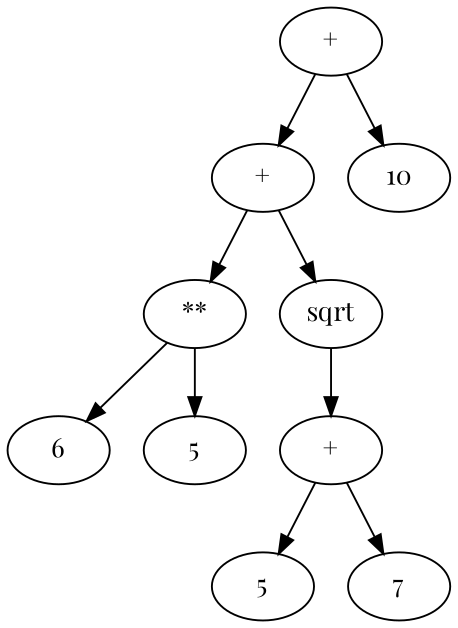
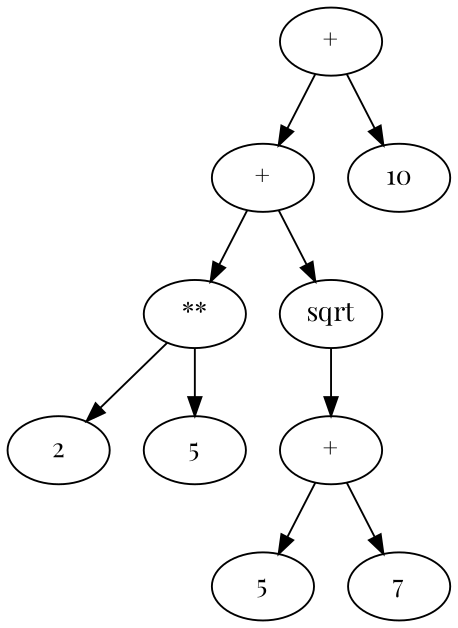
(59, 450) -> (59, 450)
